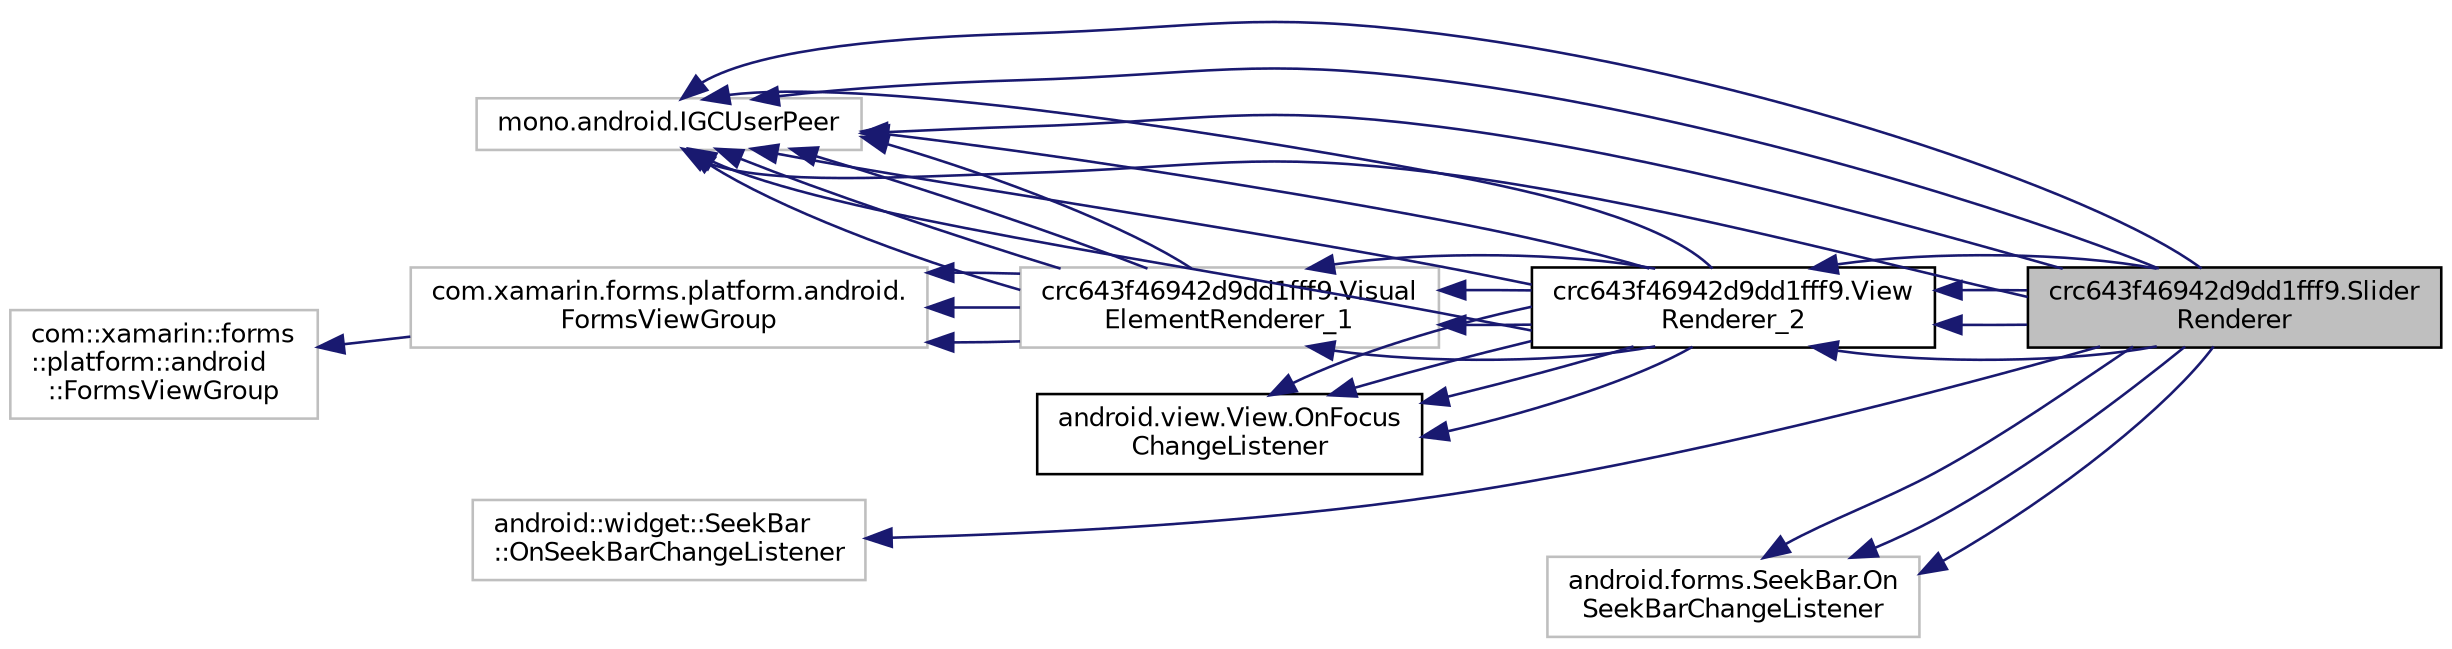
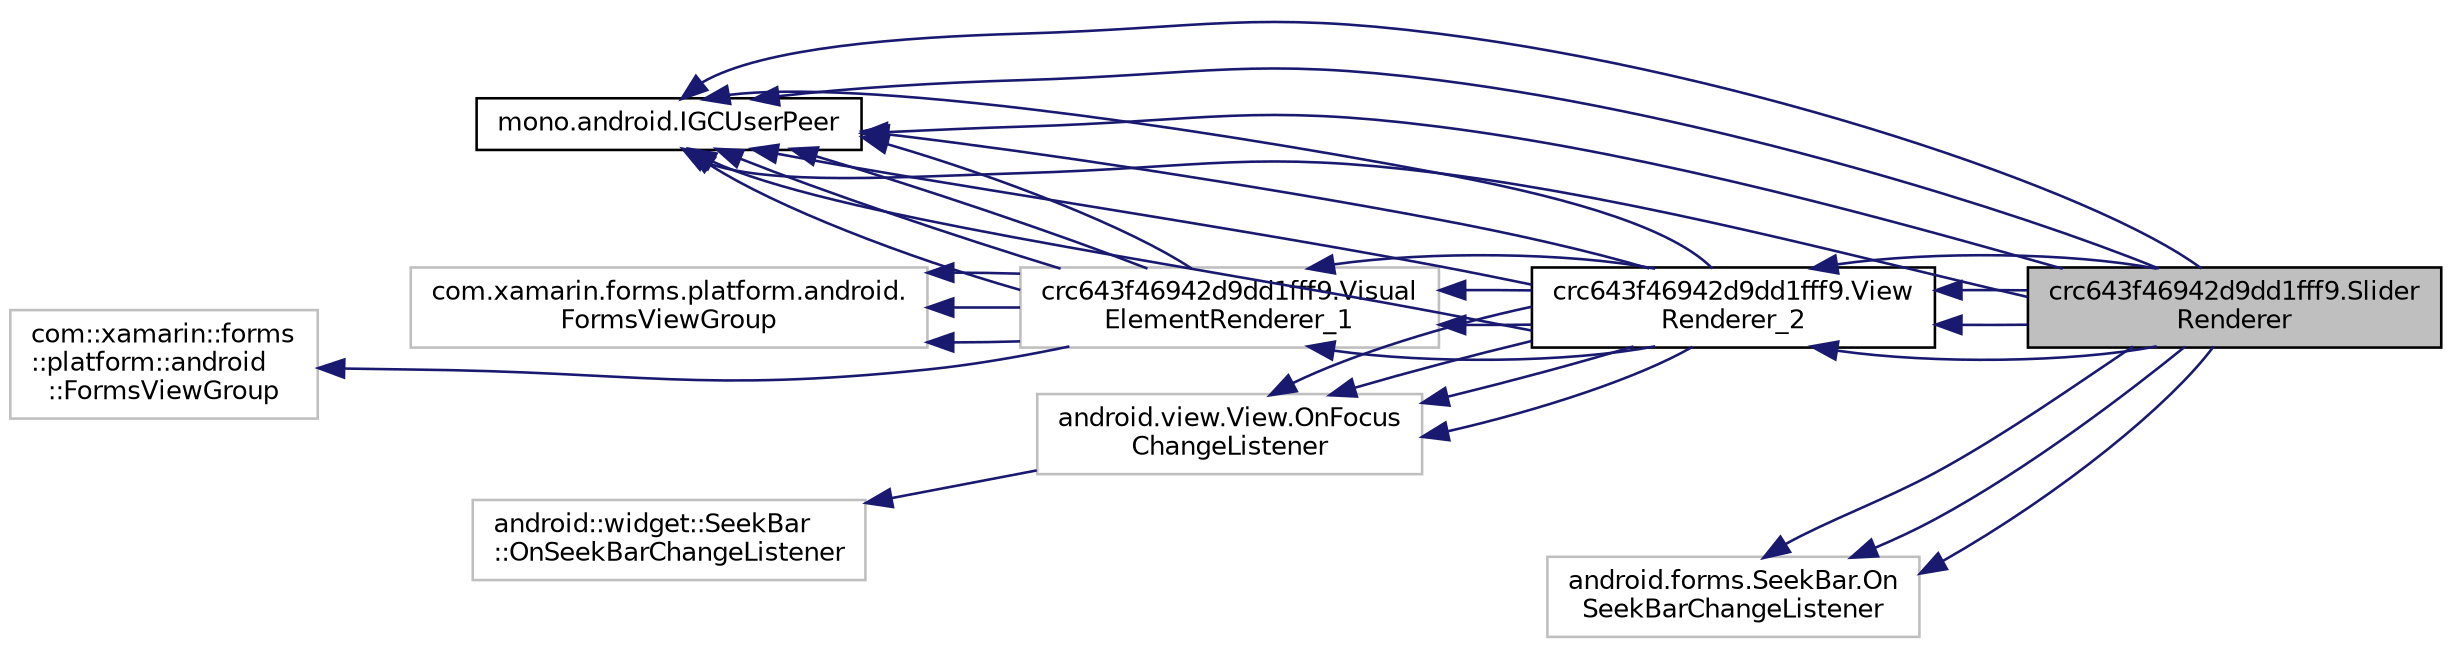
(669, 124) -> (669, 124)
(377, 340) -> (708, 380)
(1230, 434) -> (1230, 434)
(1503, 486) -> (964, 484)
